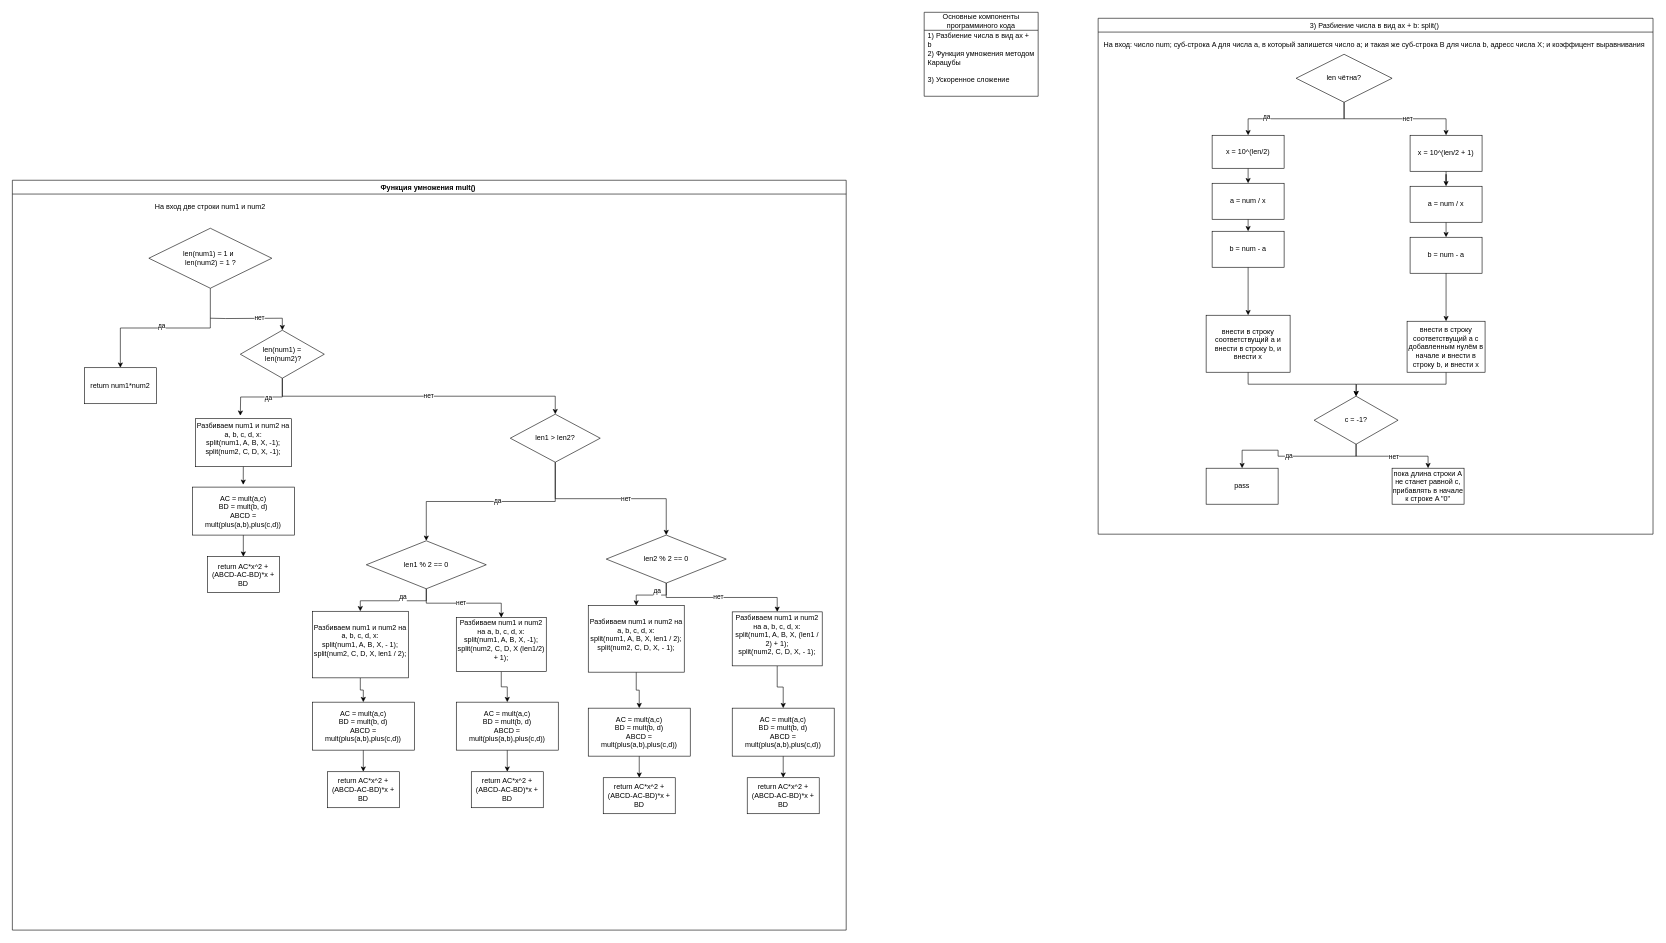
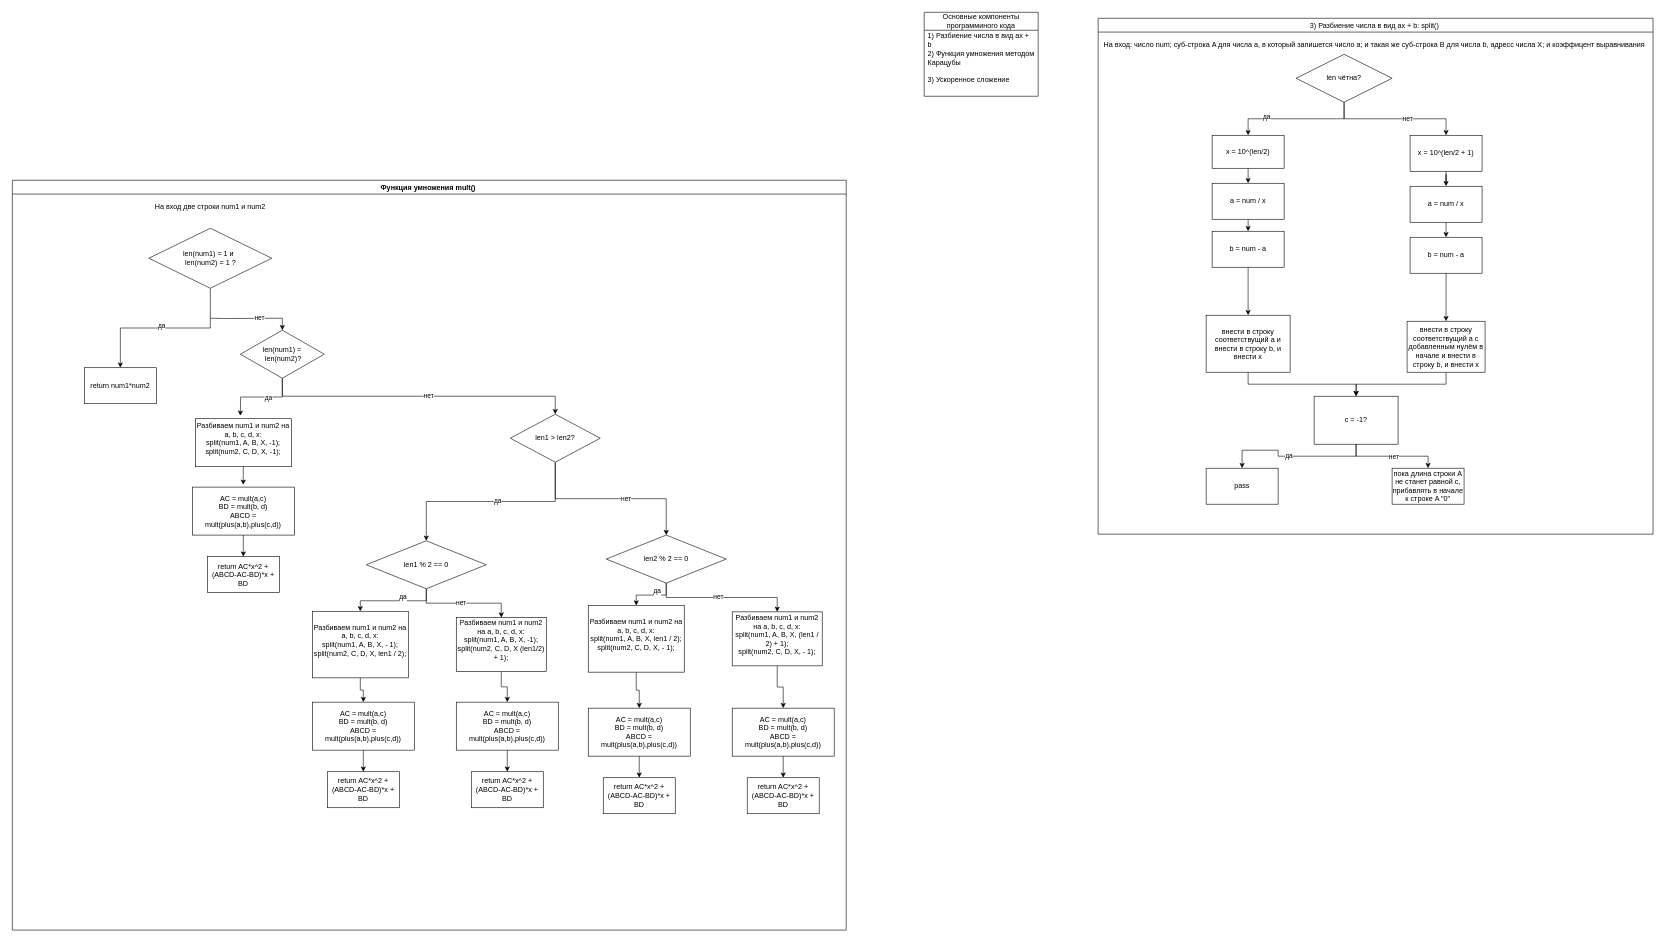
(1356, 420) -> (1356, 420)
